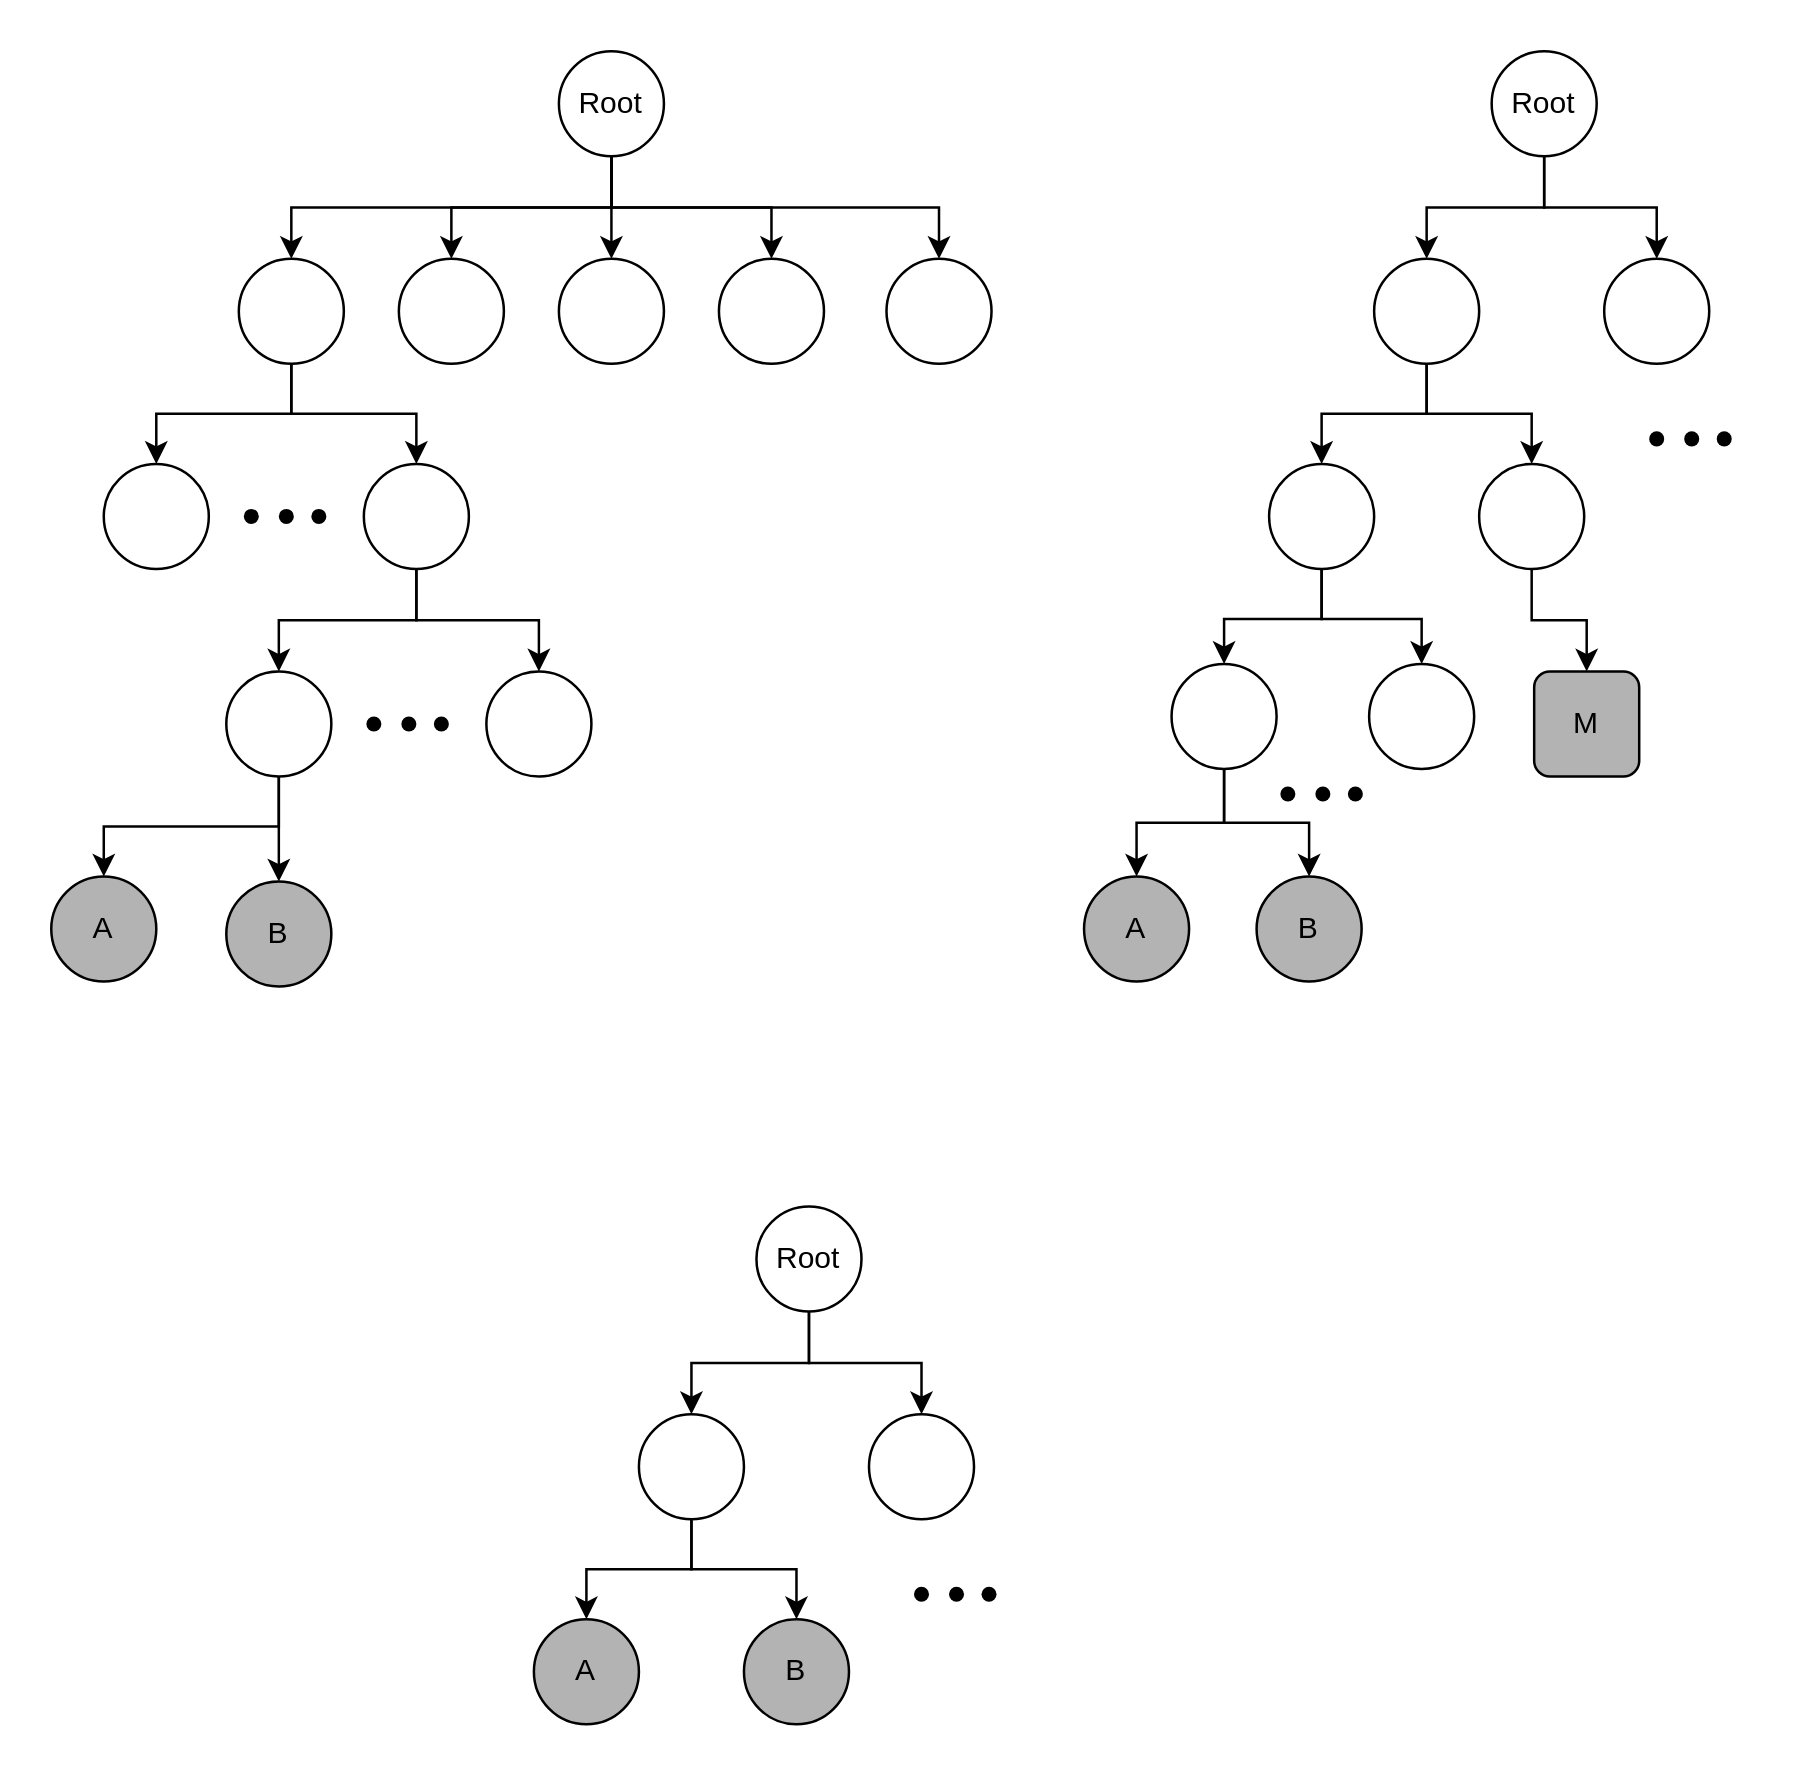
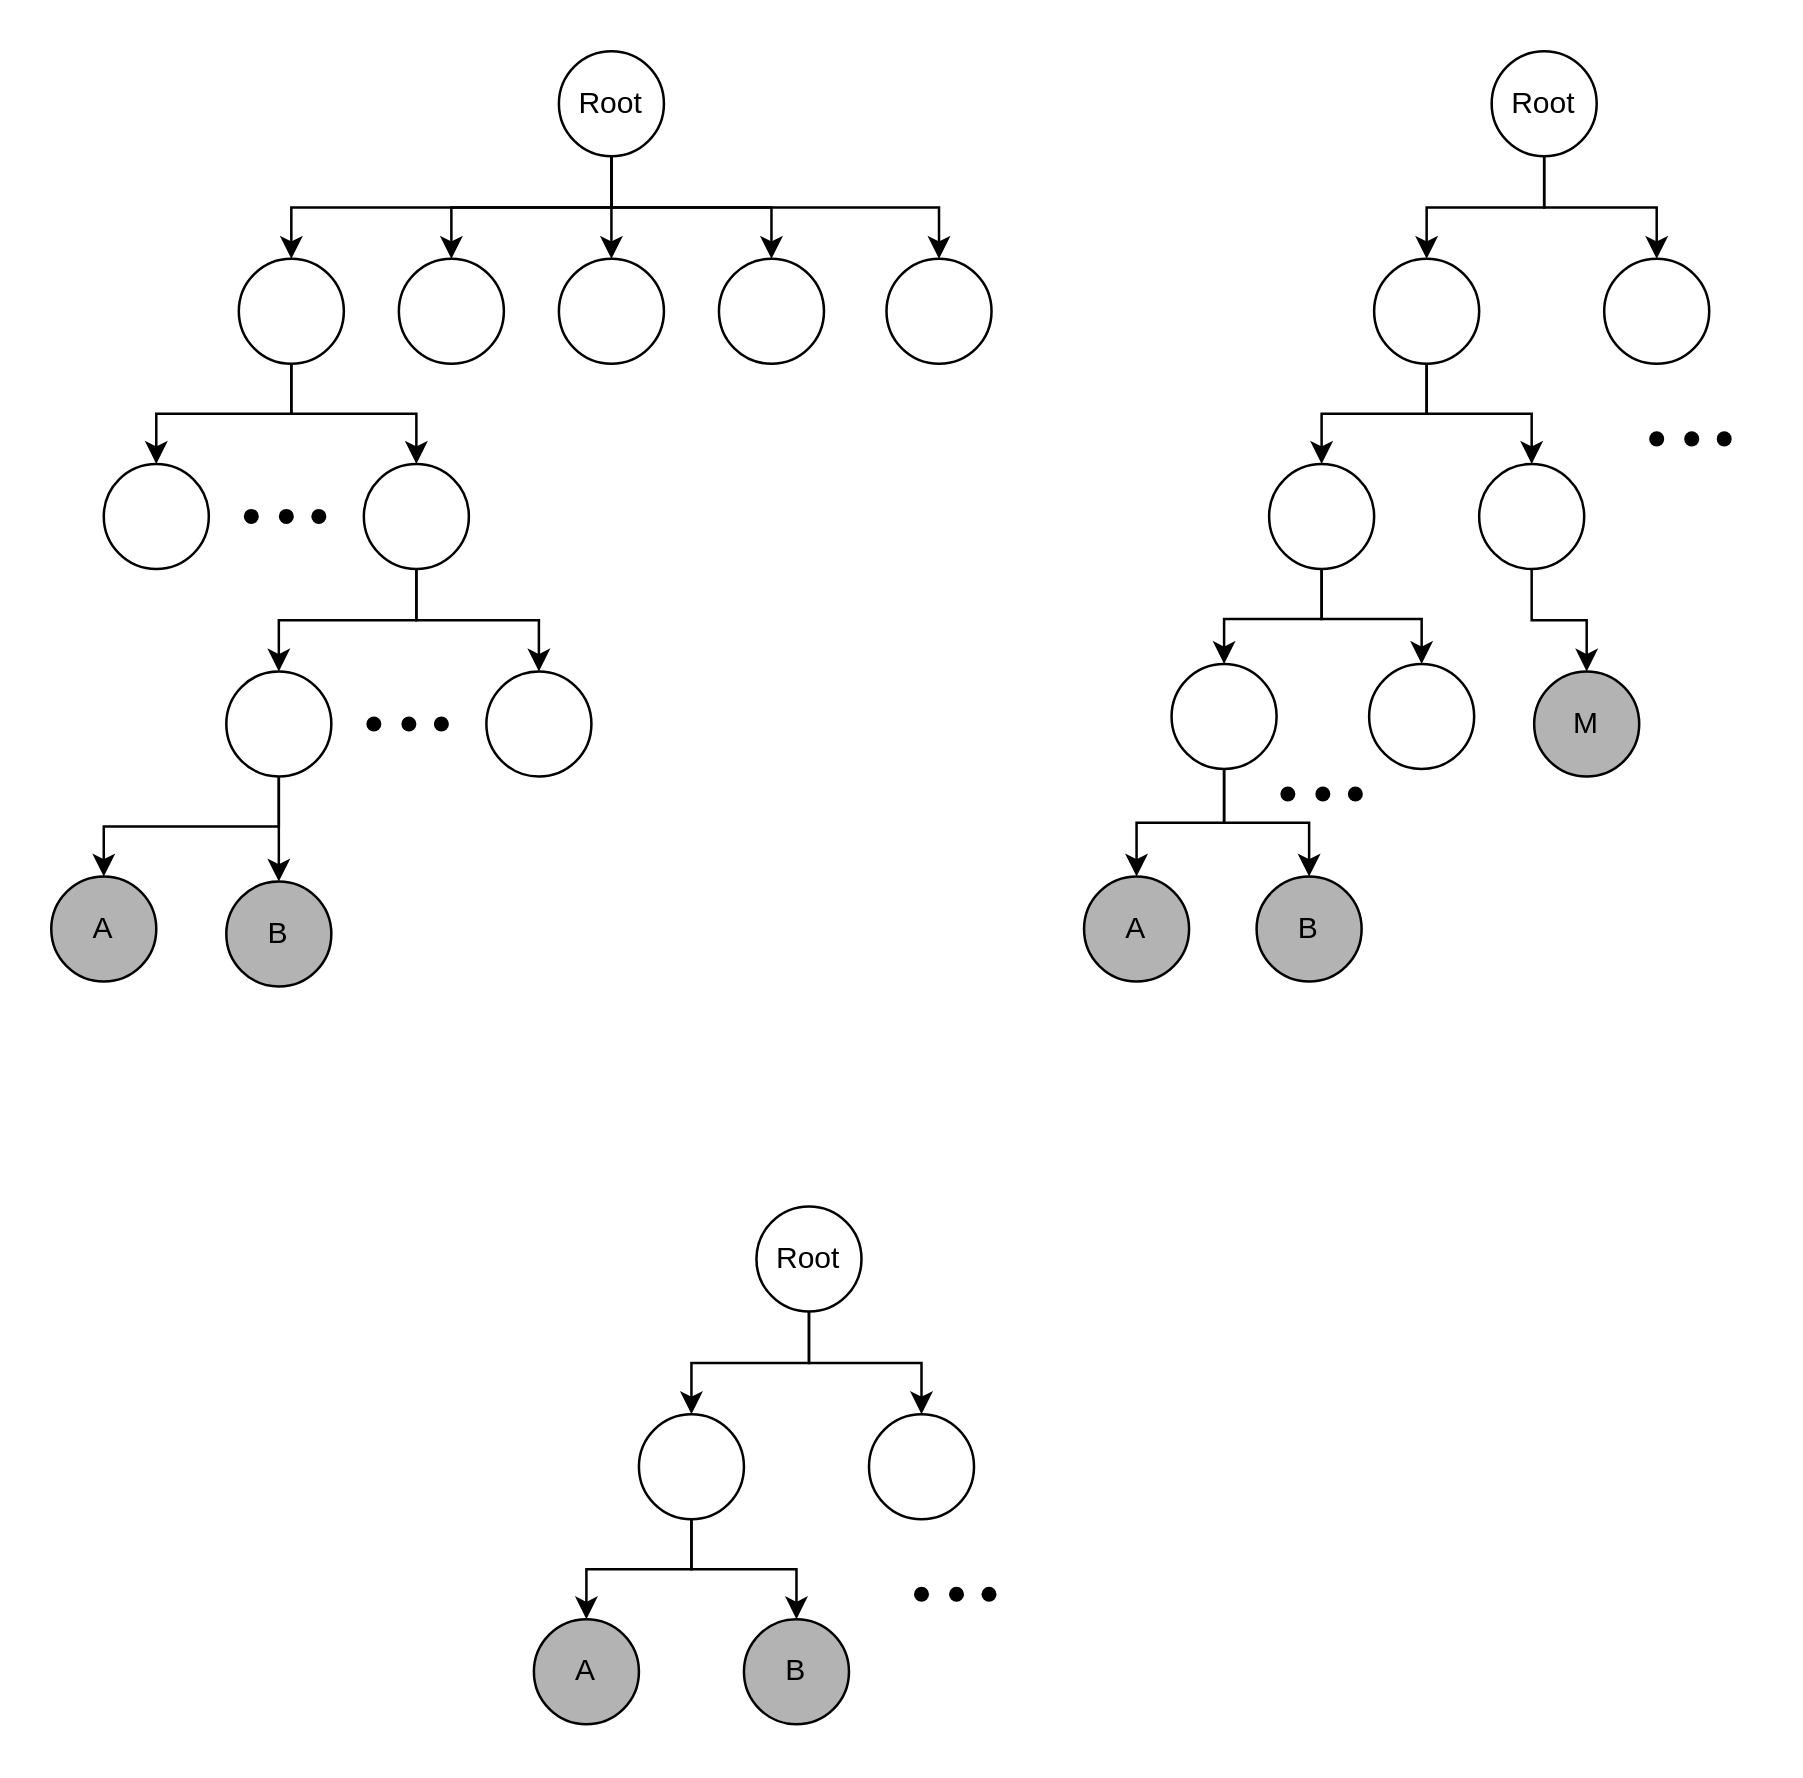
(1586, 724) -> (1586, 724)
